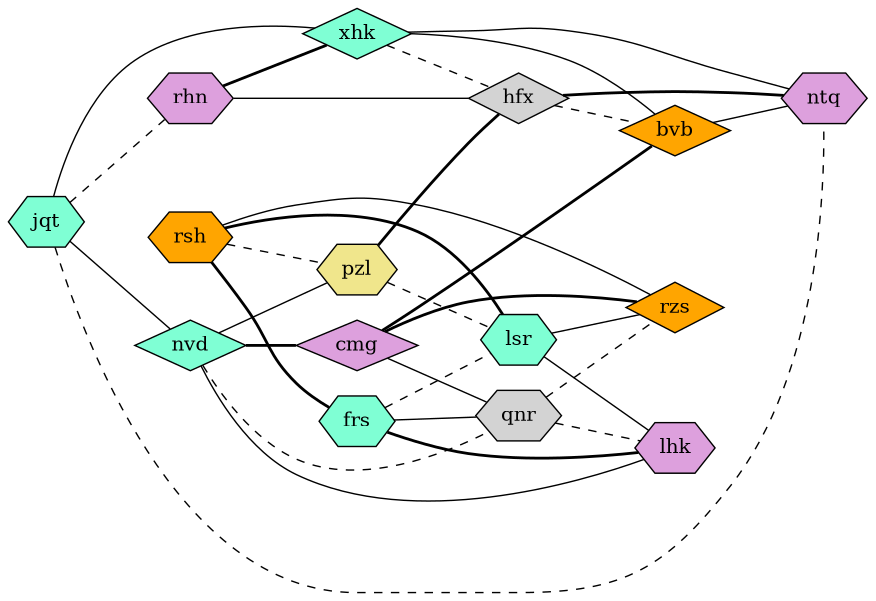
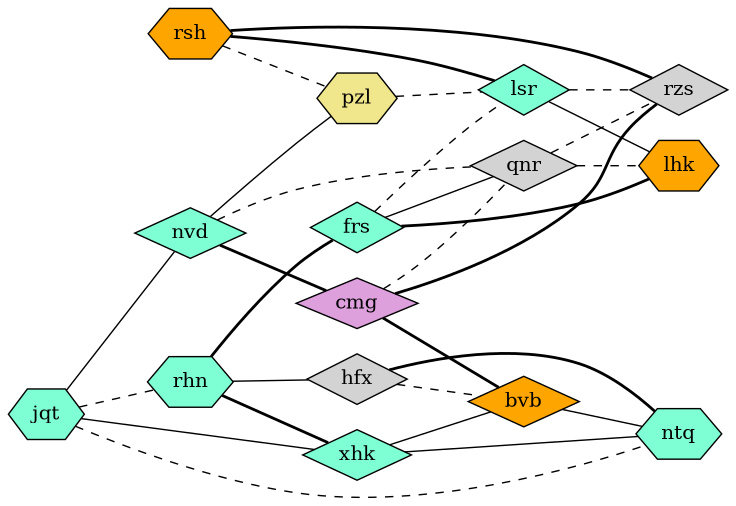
(438, 66) -> none
(190, 98) -> (190, 382)
(824, 98) -> (679, 434)
(436, 177) -> none
(443, 211) -> (444, 31)
(675, 308) -> (679, 90)
(596, 324) -> (600, 90)
(263, 336) -> (267, 293)
(519, 340) -> (524, 90)
(427, 376) -> (448, 240)
(519, 416) -> (524, 166)
(357, 421) -> (357, 227)
(675, 448) -> (679, 166)
(397, 500) -> none
